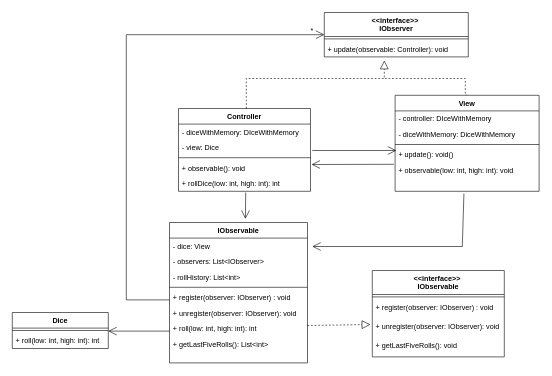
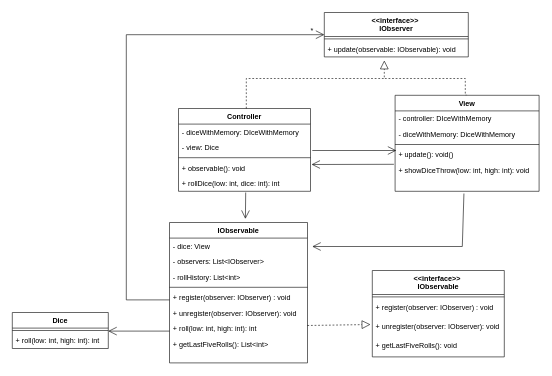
(396, 49) -> (399, 49)
(463, 170) -> (469, 170)
(238, 184) -> (238, 184)
